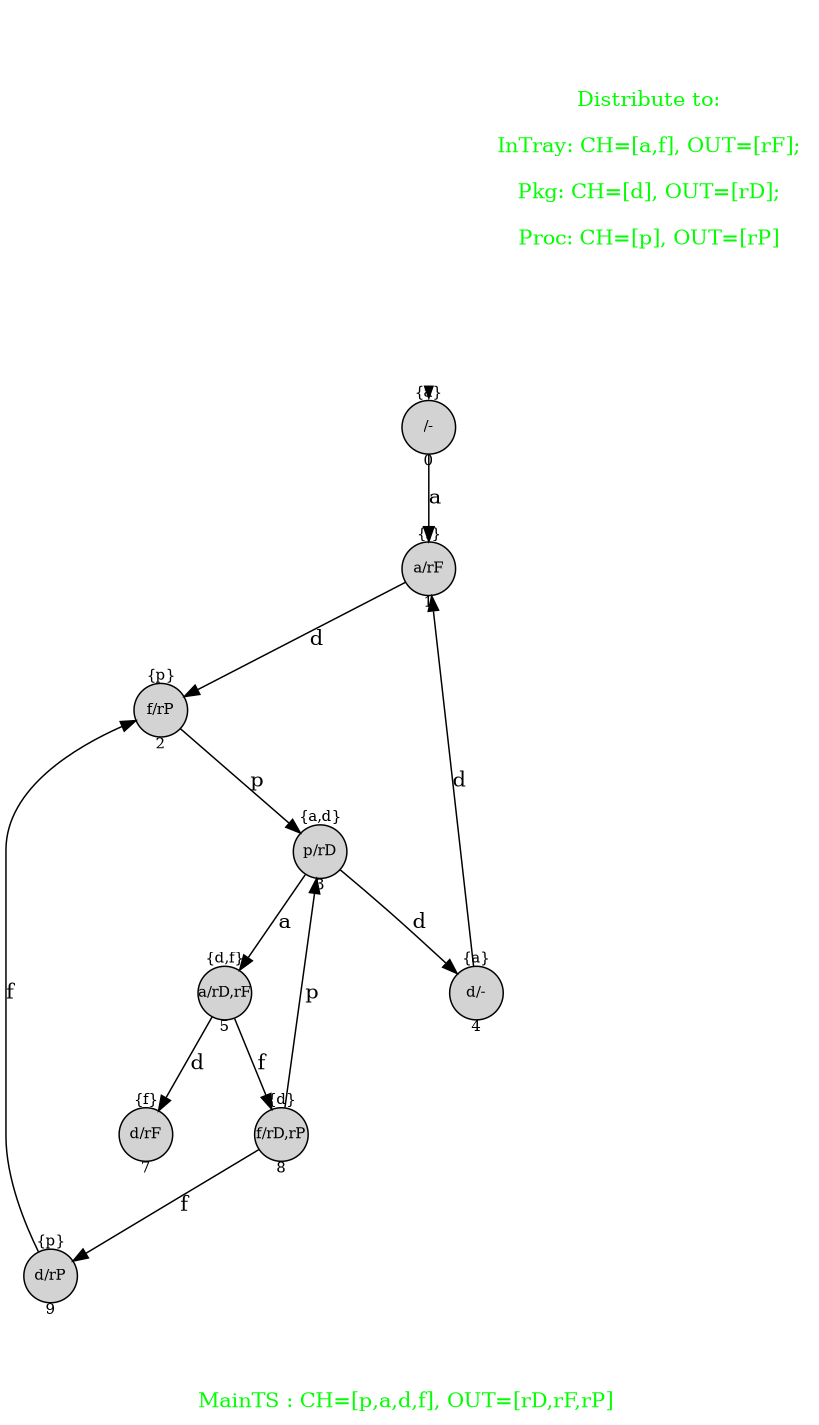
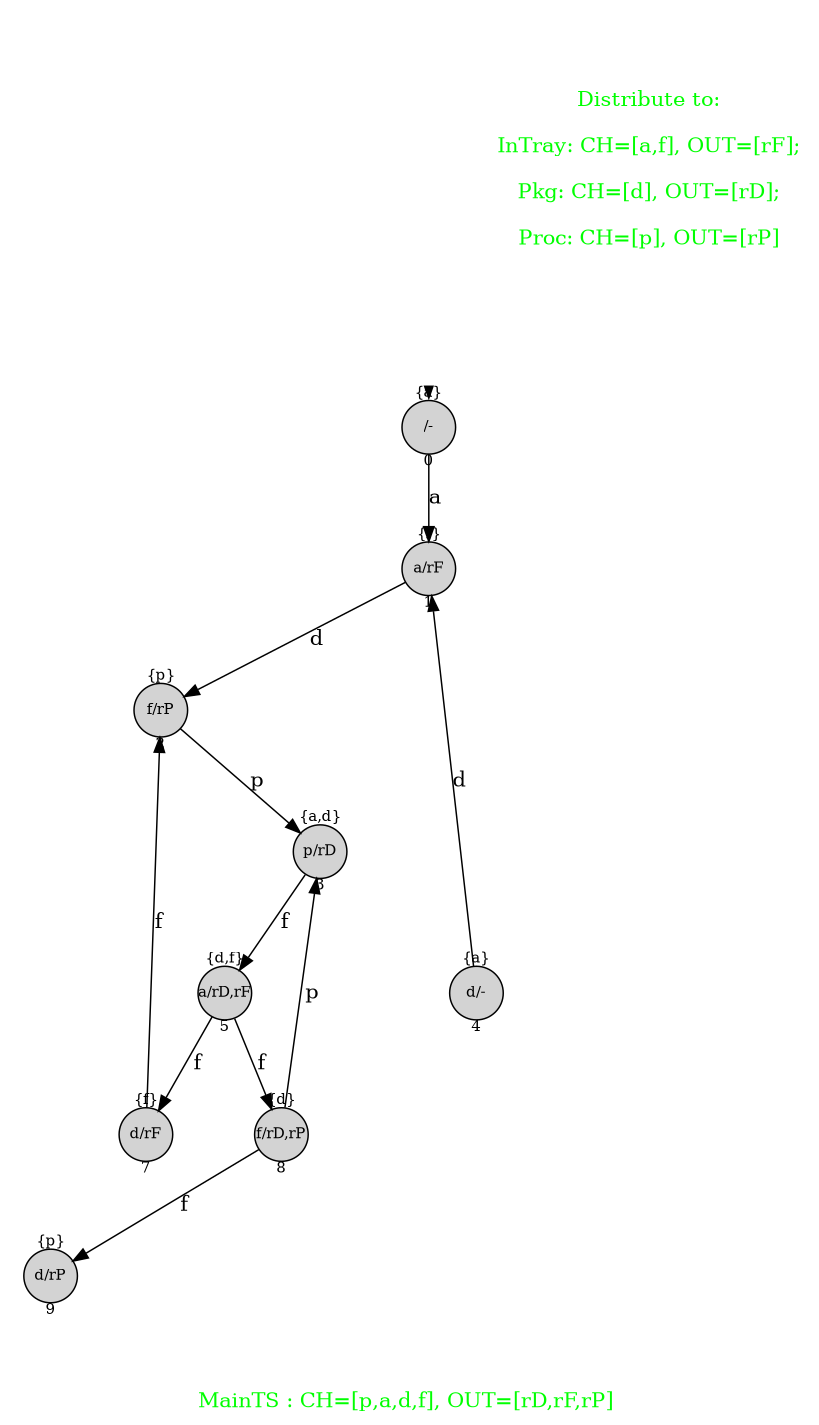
(394, 916) -> none
(285, 922) -> (285, 922)
(6, 964) -> (153, 930)
(198, 1064) -> (198, 1064)
